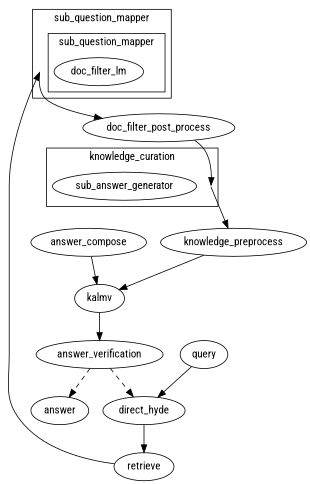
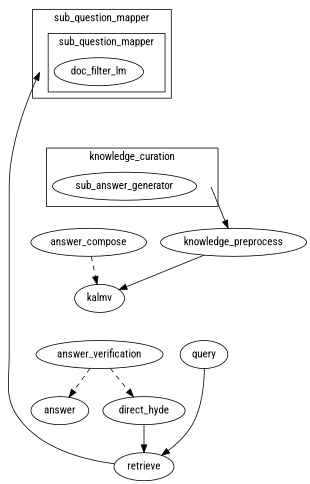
(159, 128) -> none
(93, 267) -> (93, 267)
(100, 323) -> none
(178, 379) -> (197, 415)
